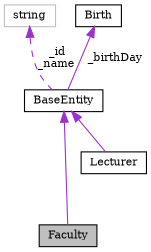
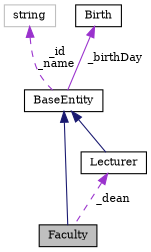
(92, 136) -> (92, 136)
(66, 174) -> (66, 174)
none -> (88, 204)
